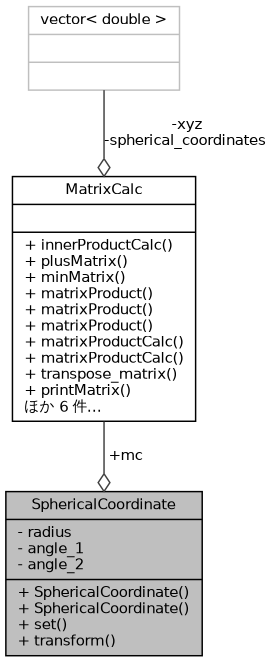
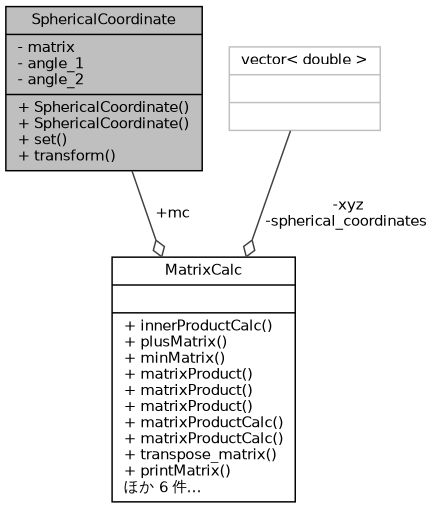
(104, 448) -> (144, 205)
(45, 533) -> (47, 48)
